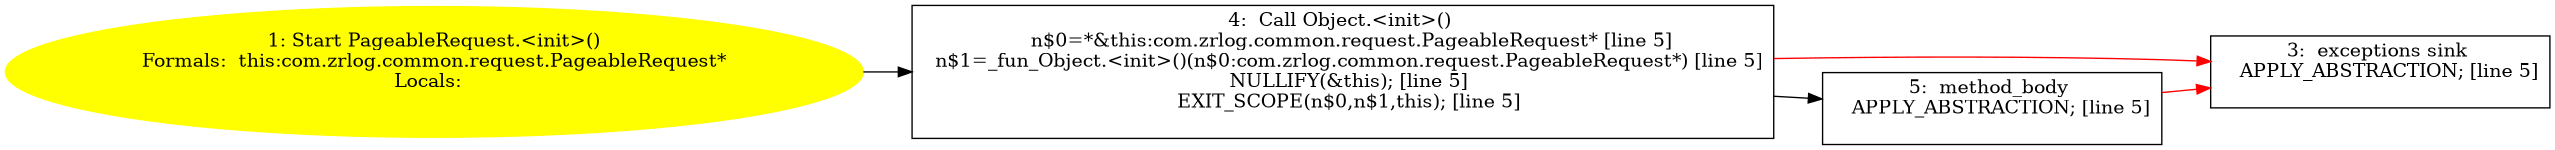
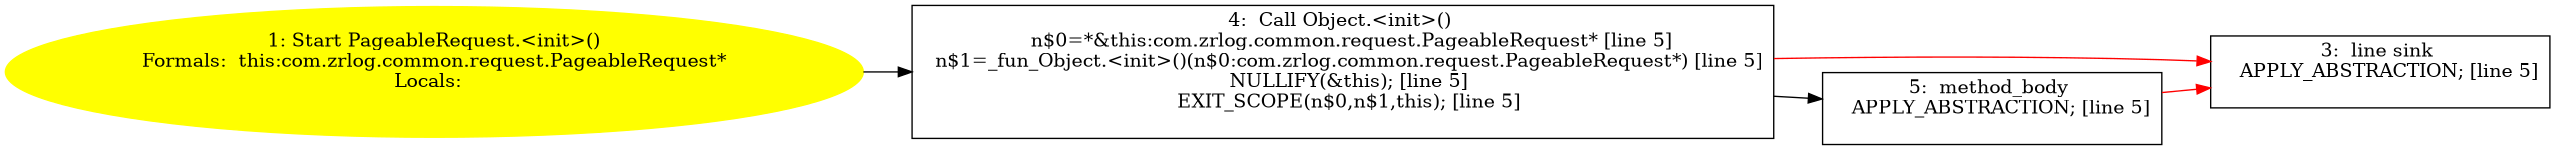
(2380, 72) -> (2380, 72)
